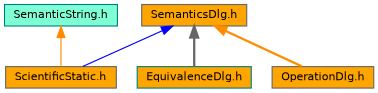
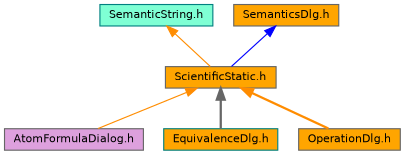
(264, 49) -> (290, 111)
(194, 52) -> (221, 114)
none -> (74, 139)
